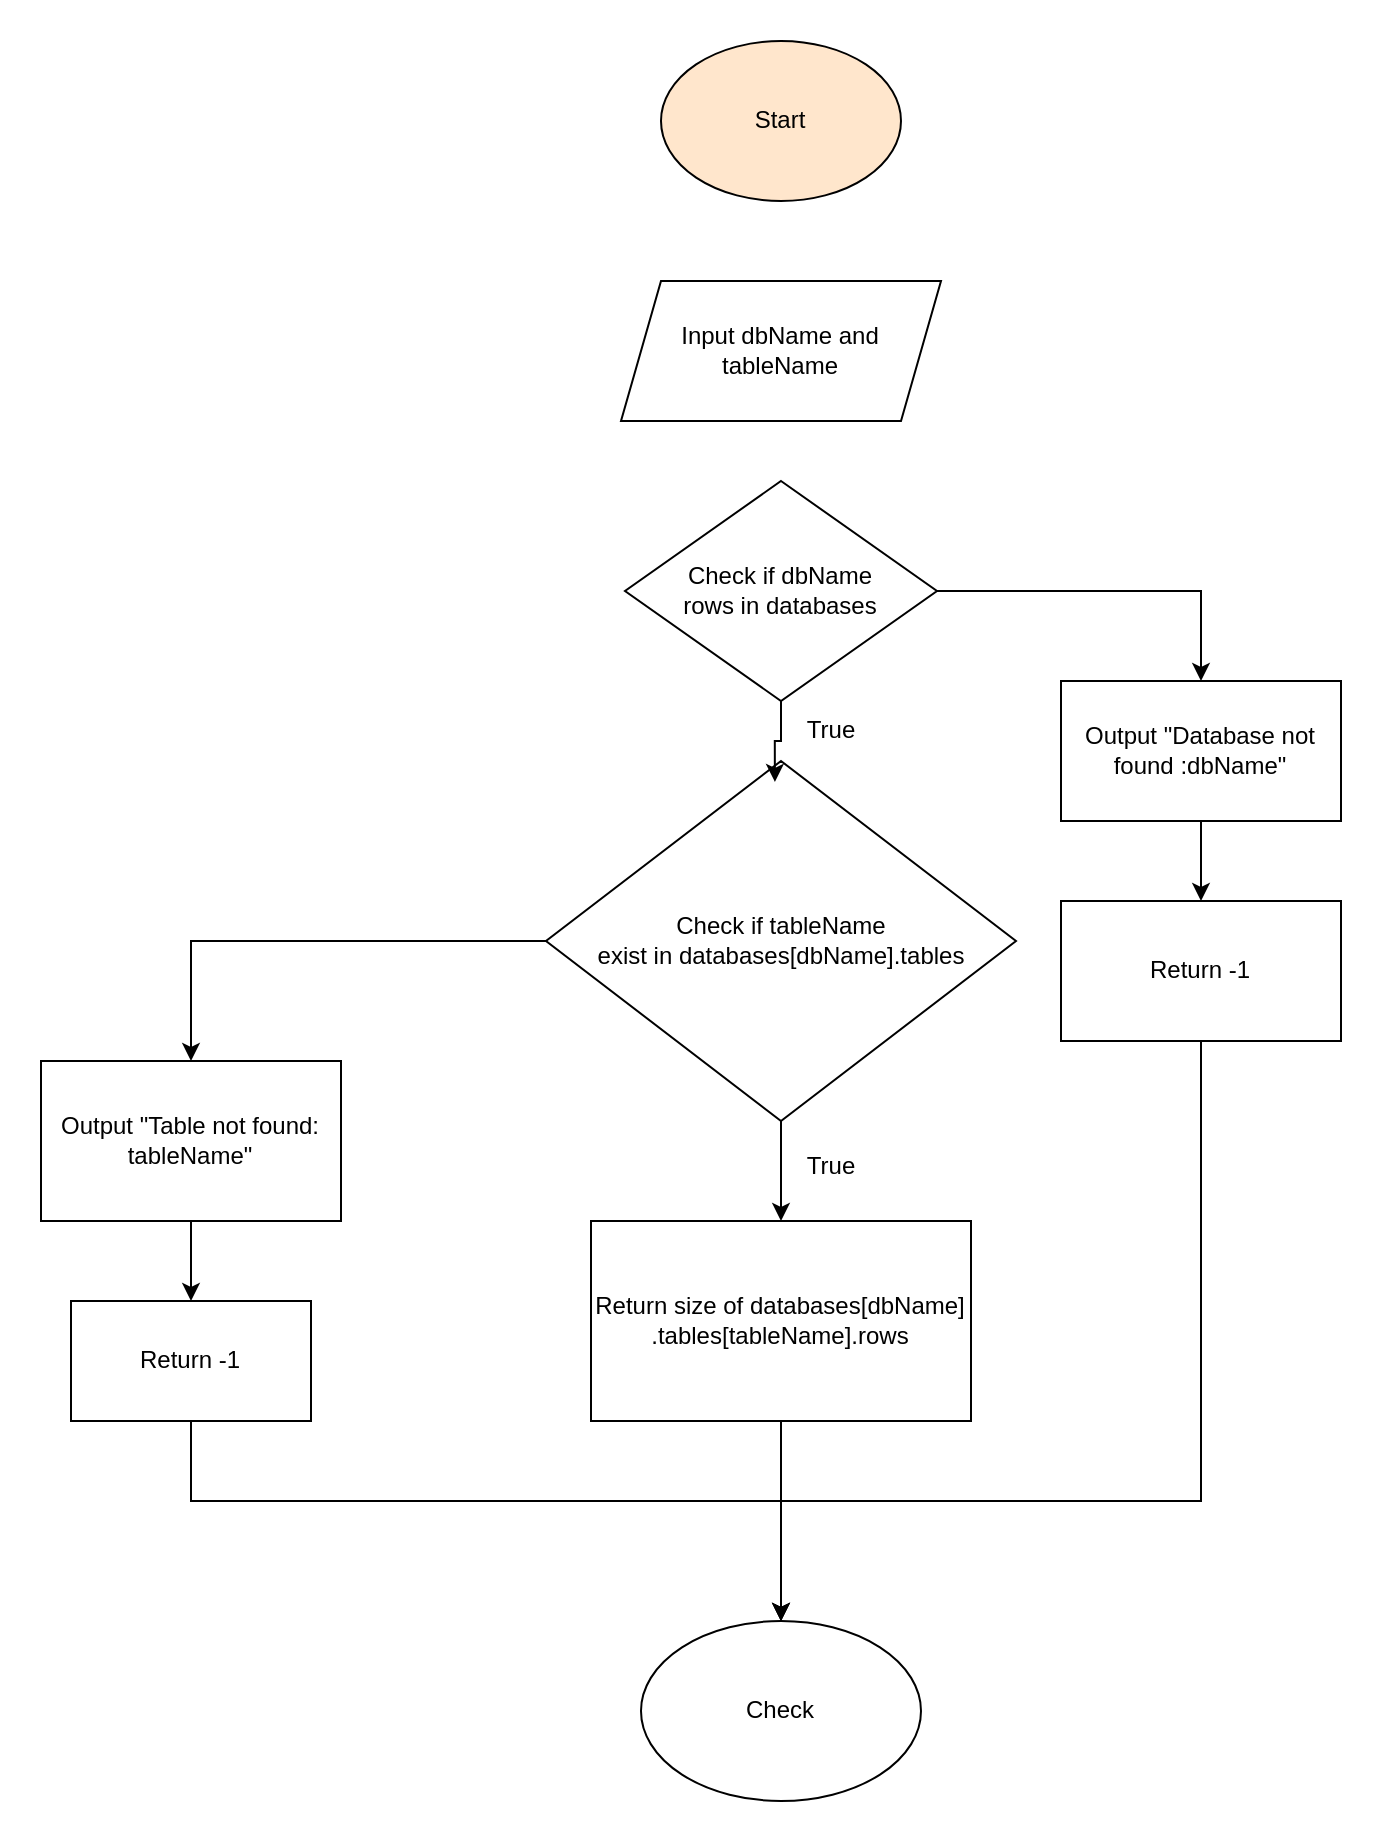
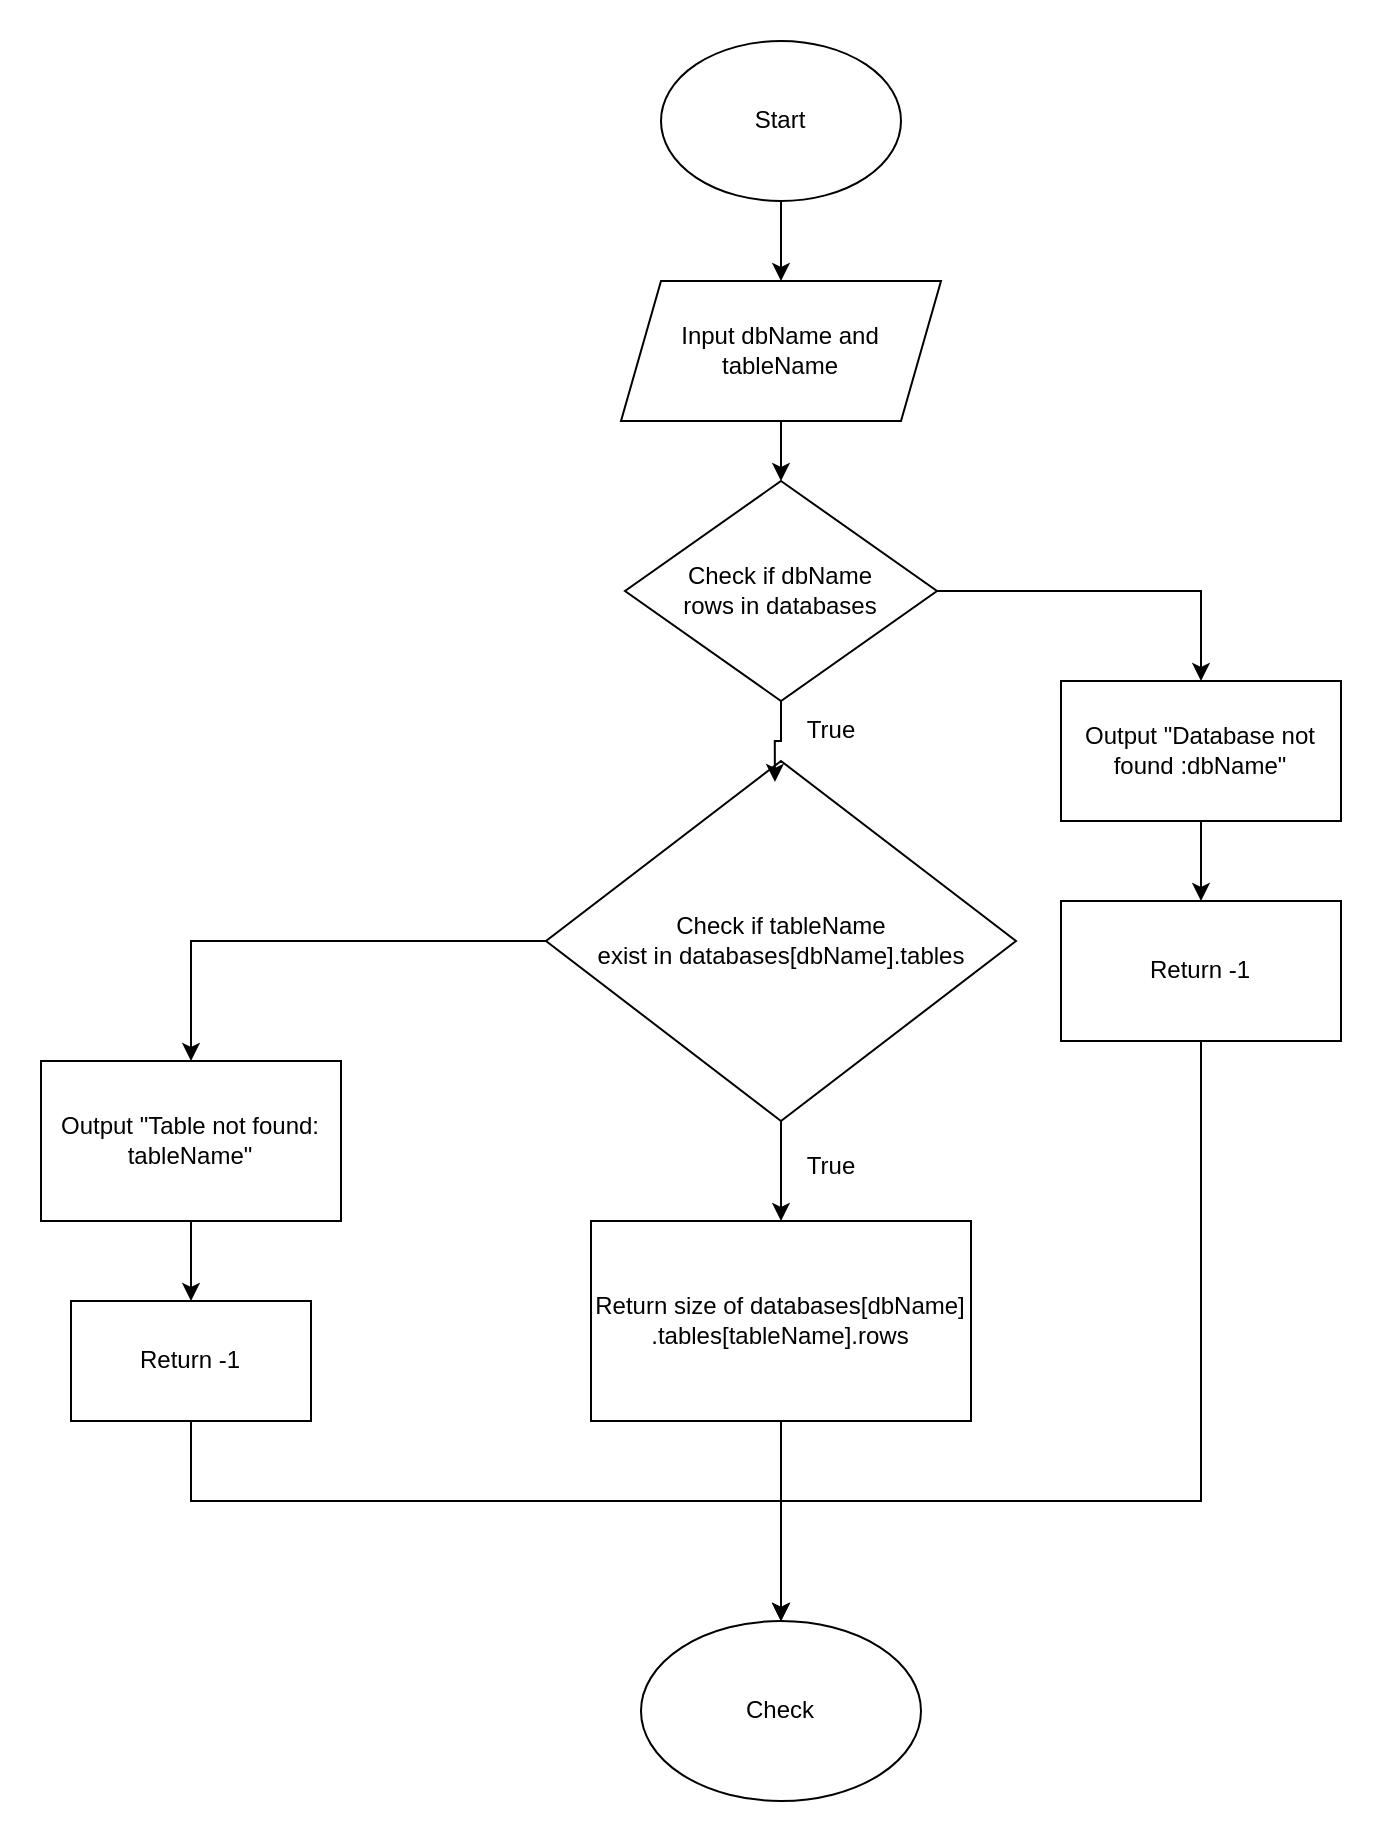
(781, 121) -> (781, 121)
none -> (781, 234)
none -> (781, 444)
